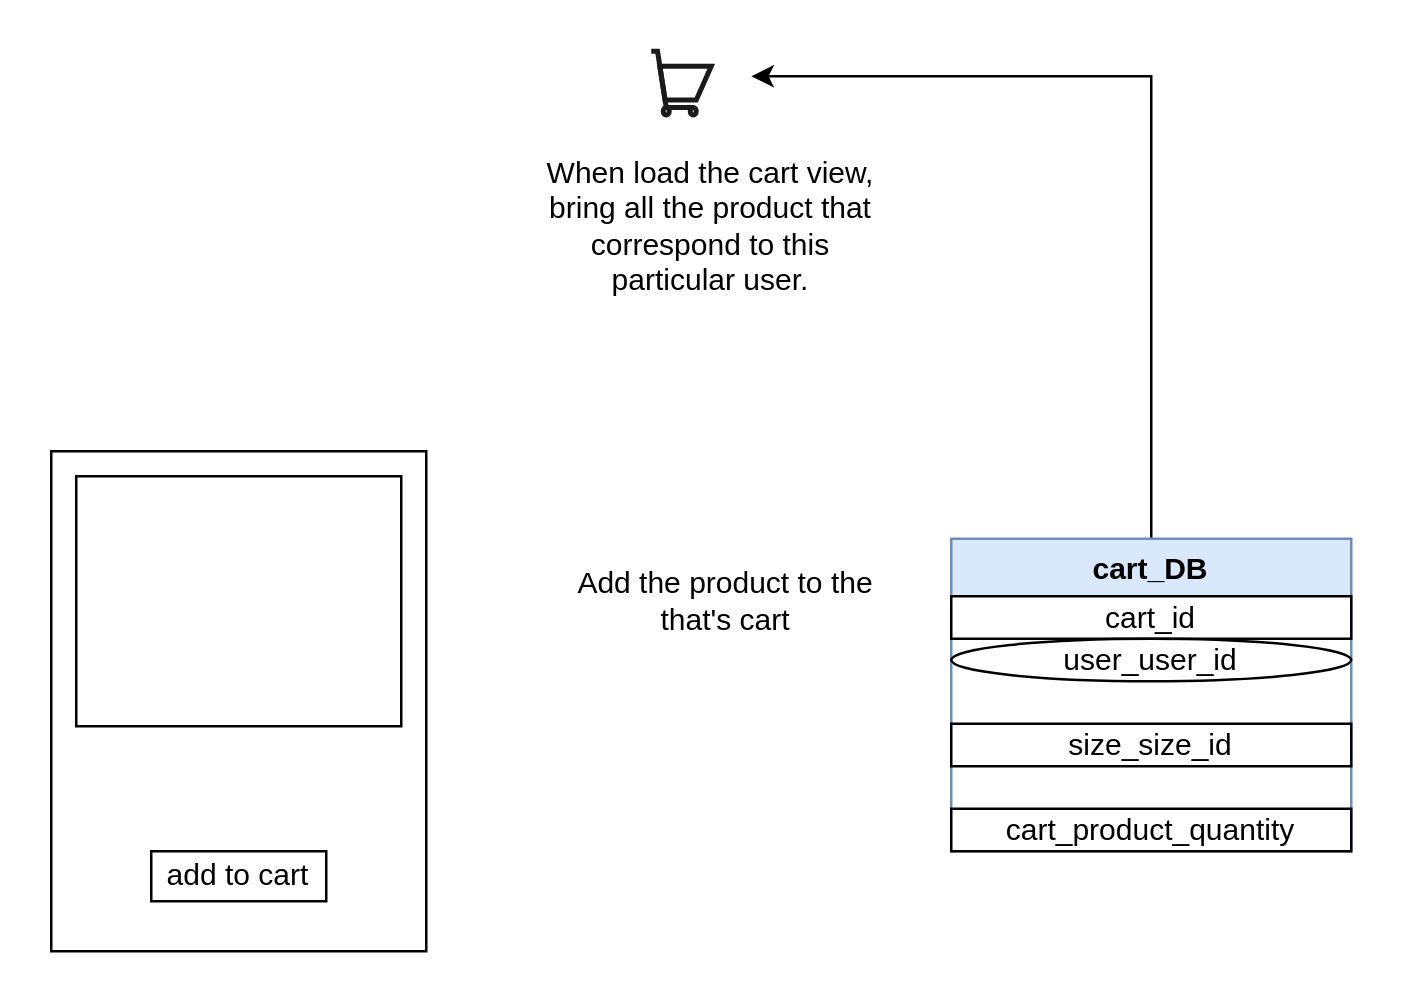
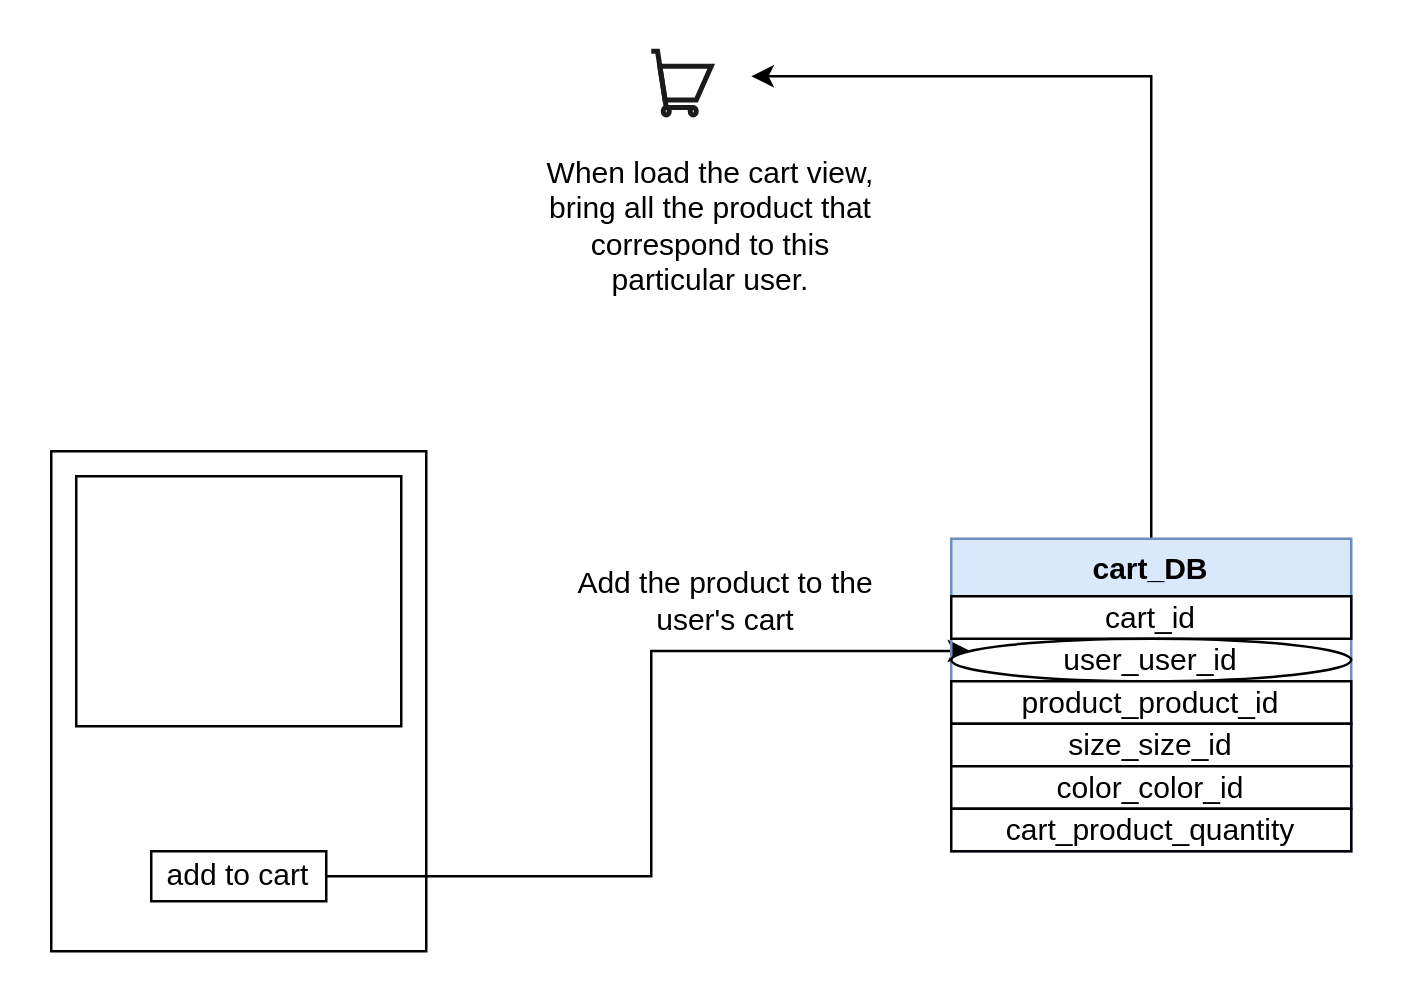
(726, 601) -> (726, 601)
none -> (1151, 703)
none -> (651, 778)
none -> (1151, 788)
